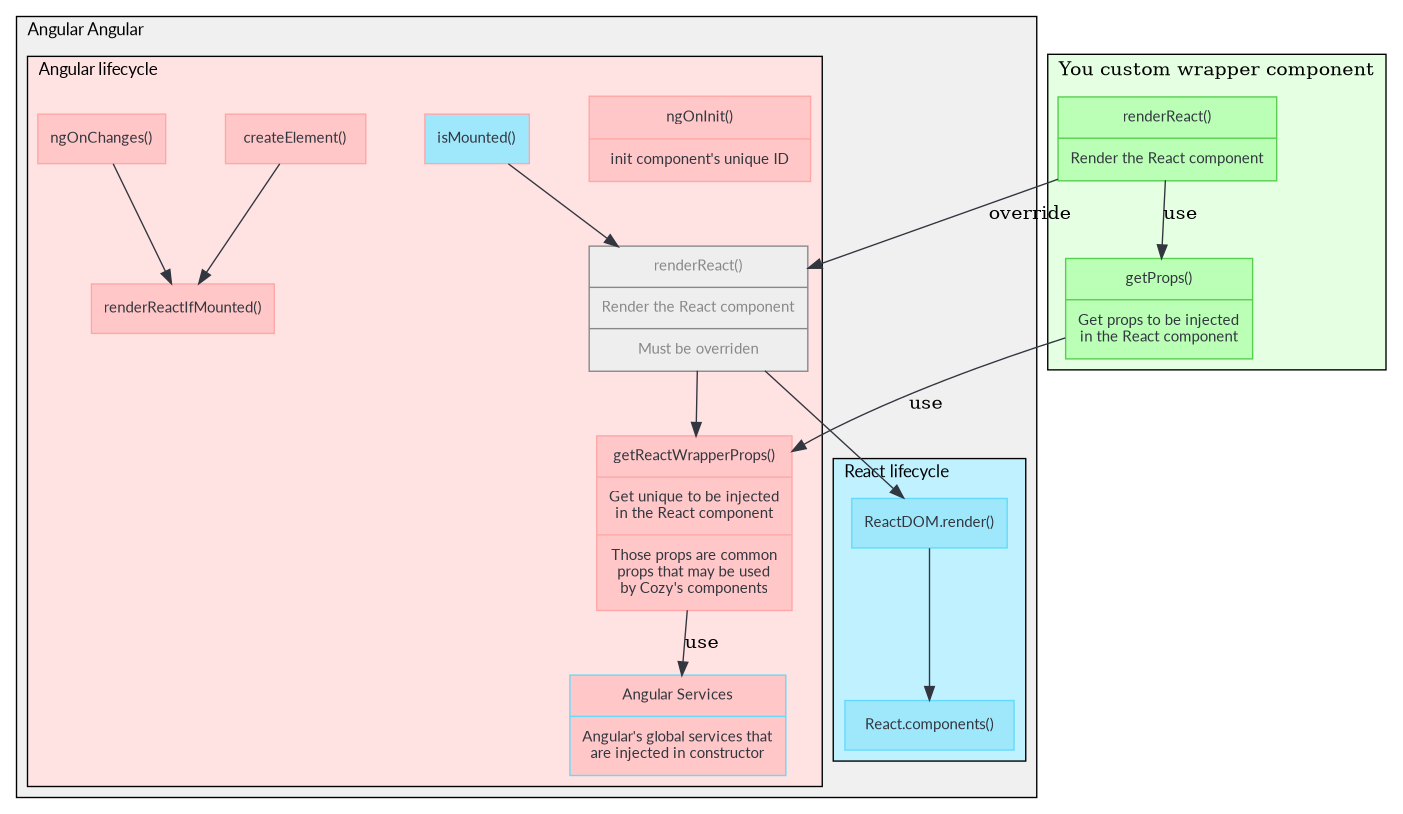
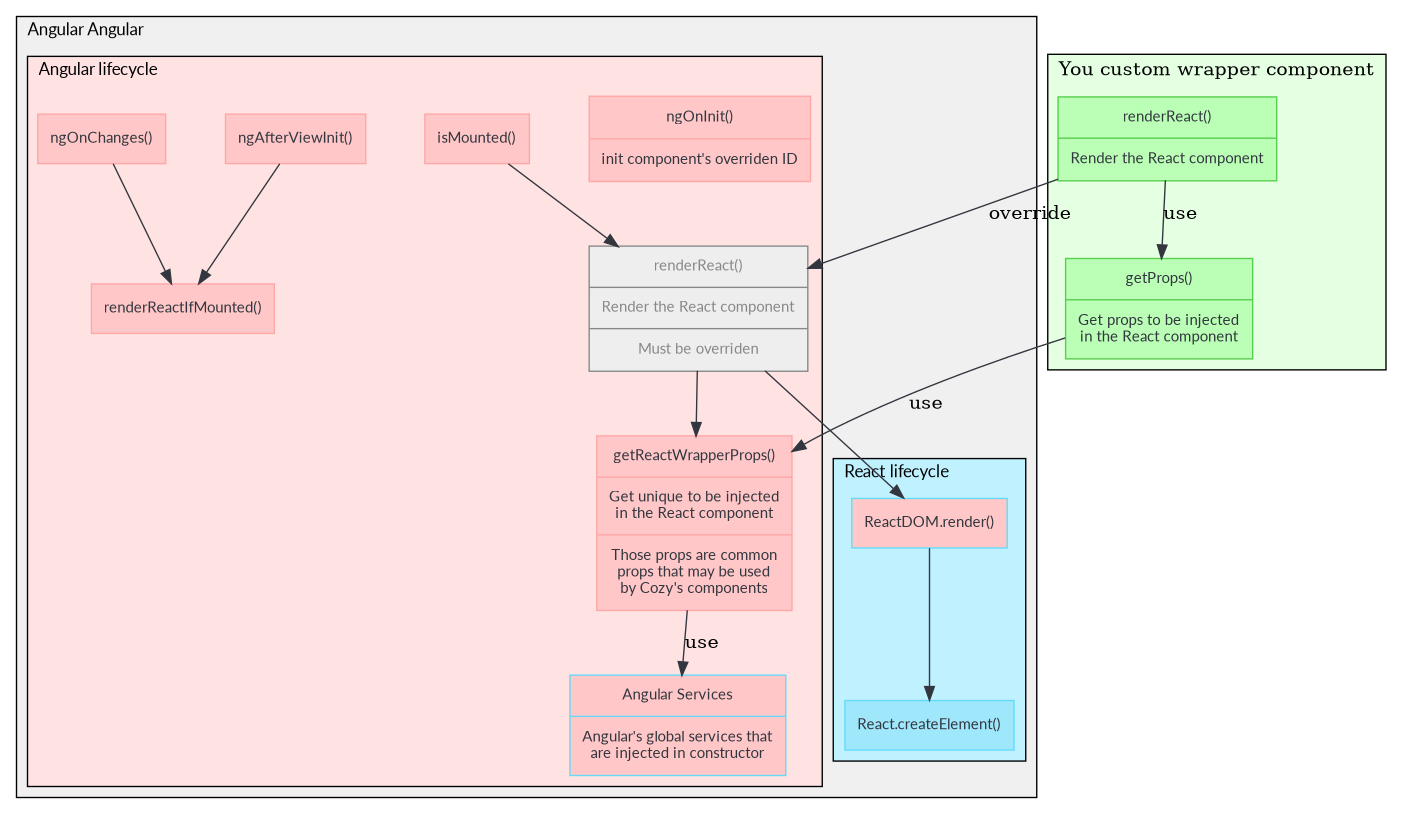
(296, 139) -> (296, 139)
(477, 139) -> (477, 139)
(700, 160) -> (700, 160)
(930, 523) -> (930, 523)
(930, 725) -> (930, 725)
